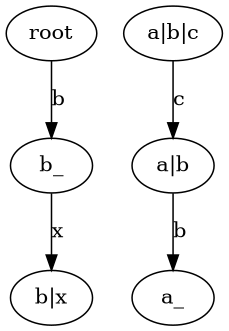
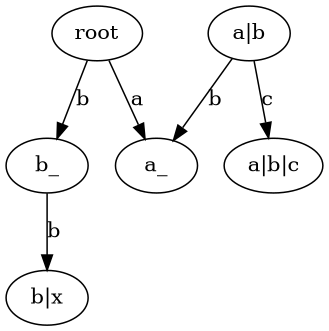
(173, 92) -> (260, 92)
none -> (124, 93)
(58, 232) -> (55, 232)
